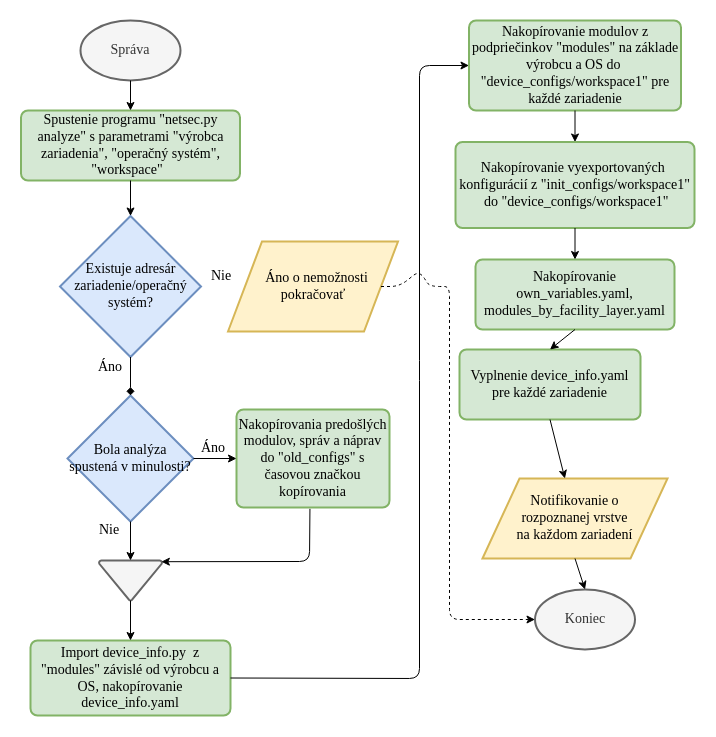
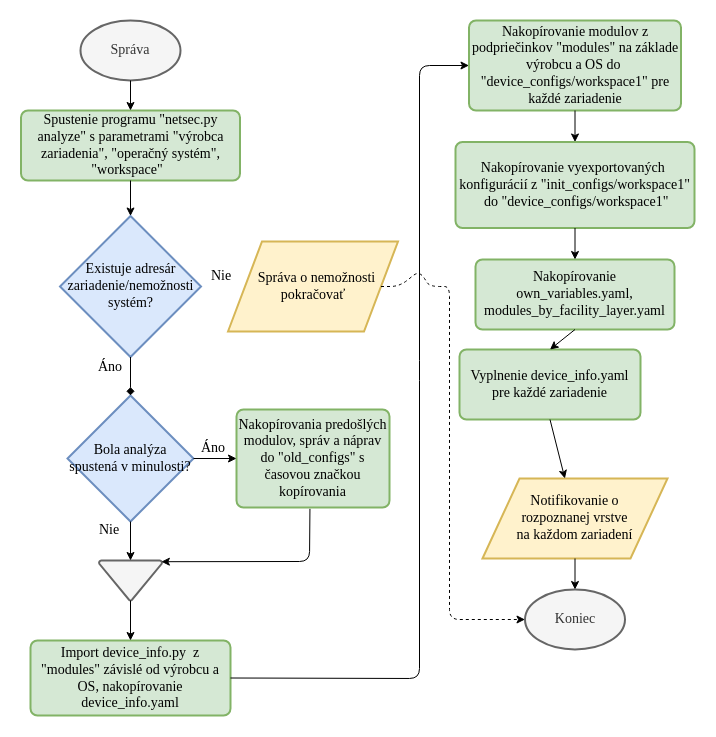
(131, 287) -> (131, 287)
(314, 287) -> (314, 287)
(585, 620) -> (575, 620)
